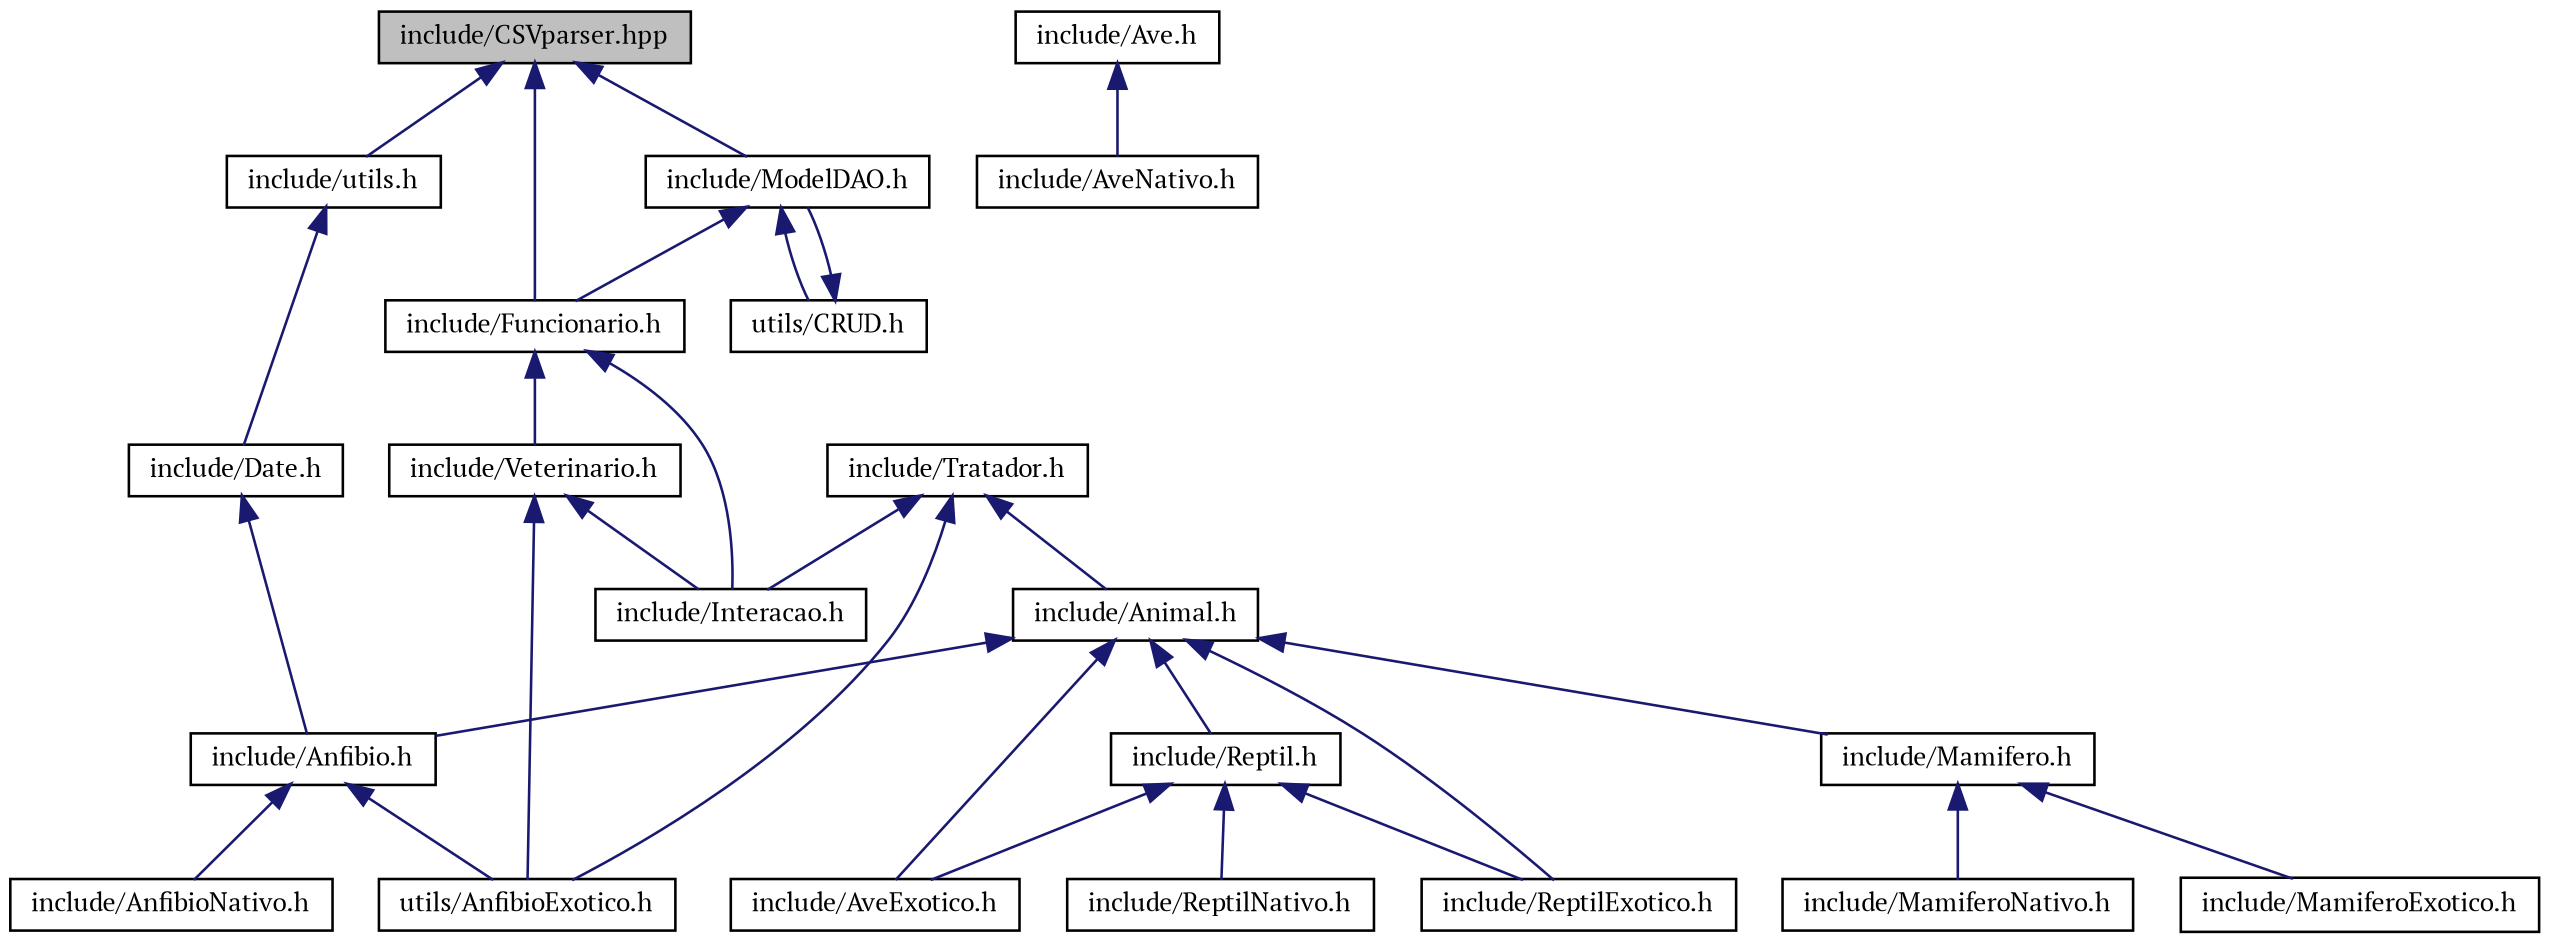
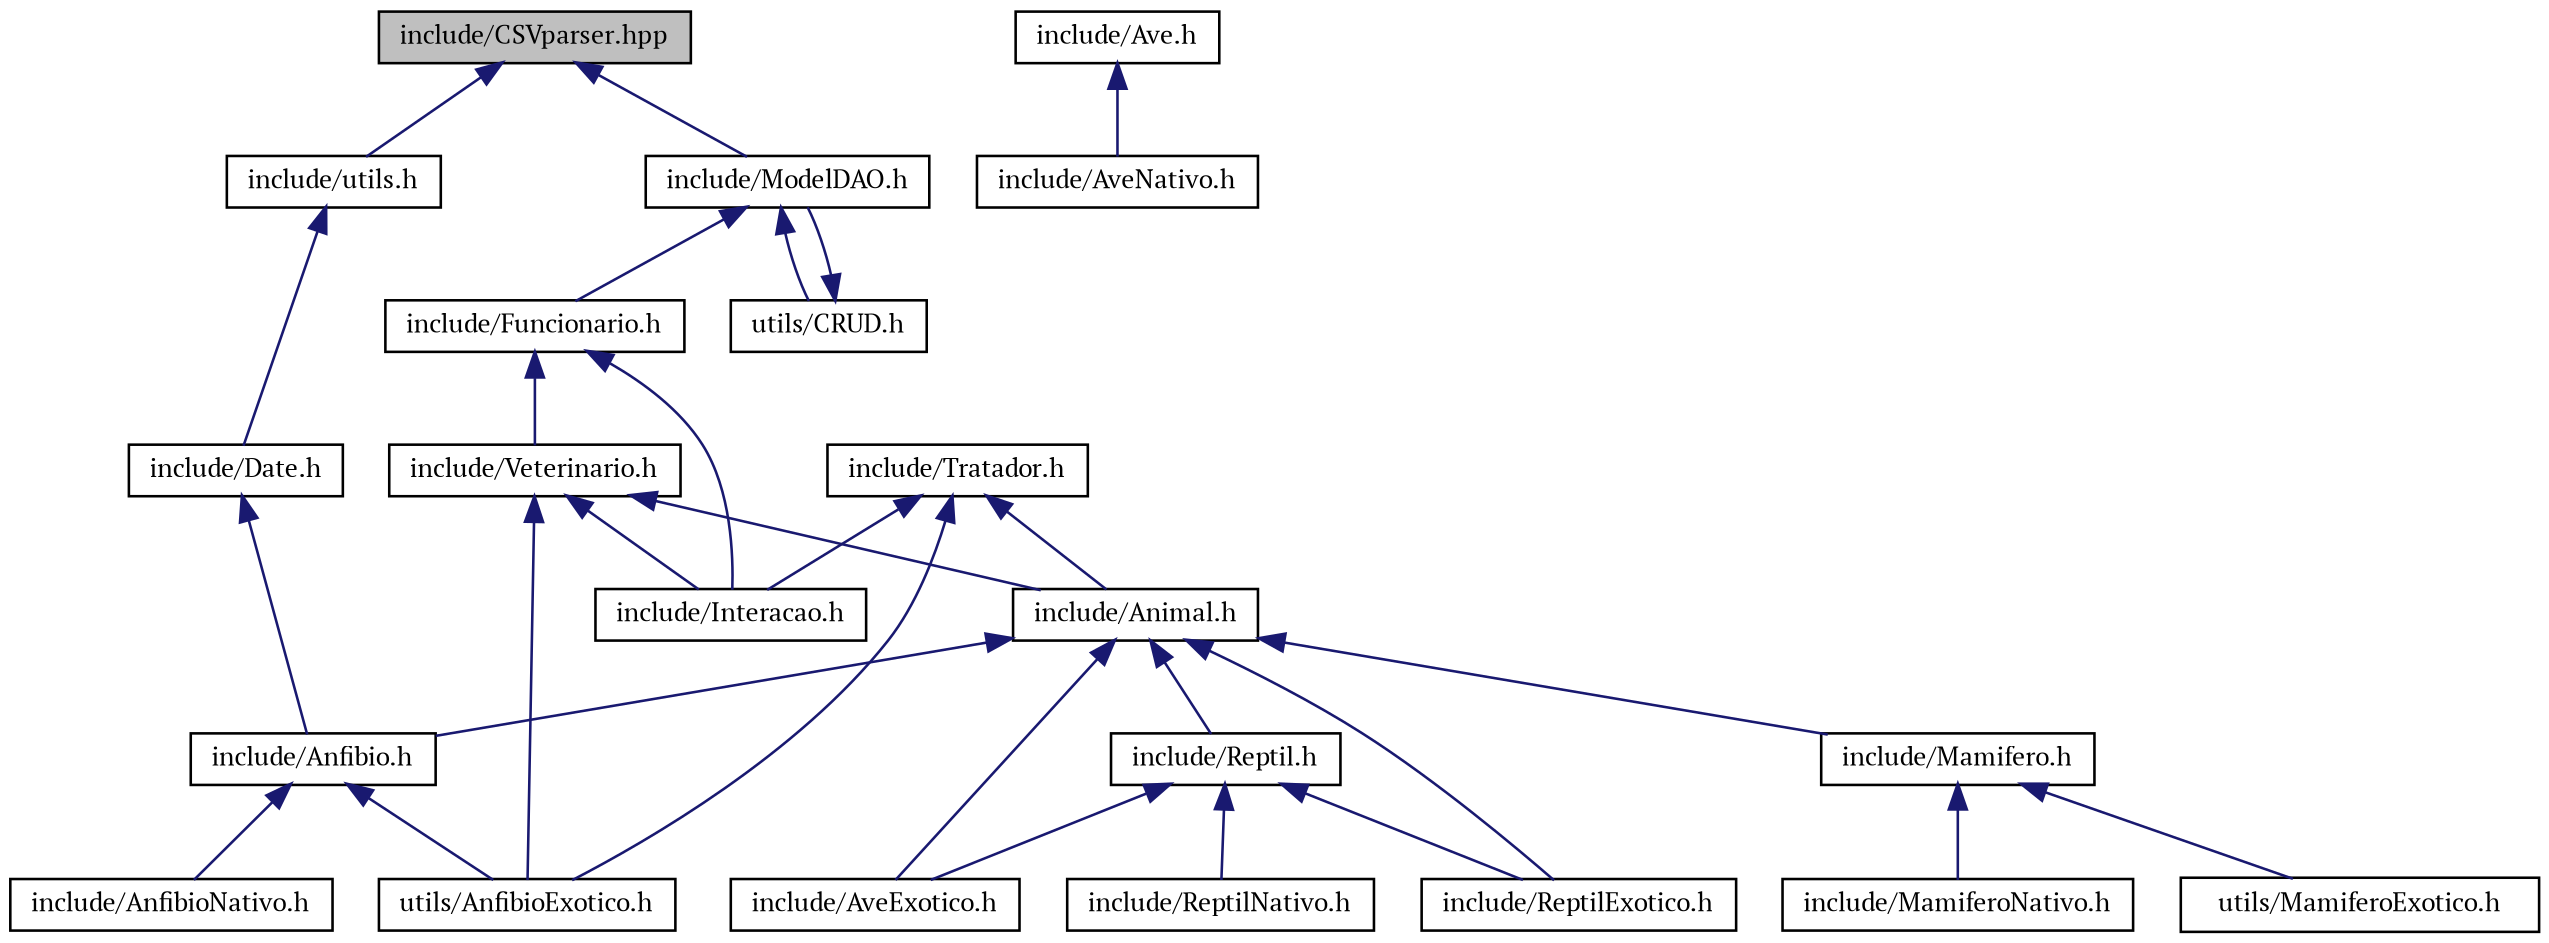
(535, 195) -> none
none -> (867, 550)
(2360, 905) -> (2360, 905)
